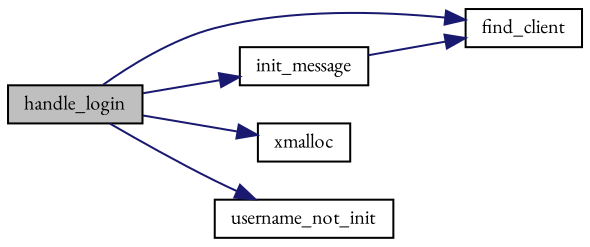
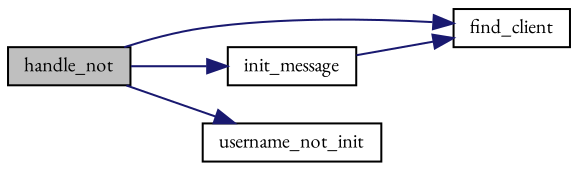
(75, 104) -> (69, 66)
(304, 142) -> none
